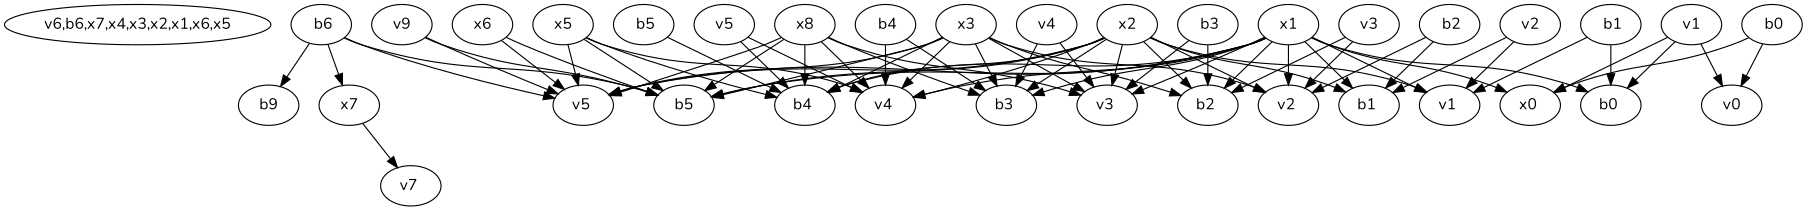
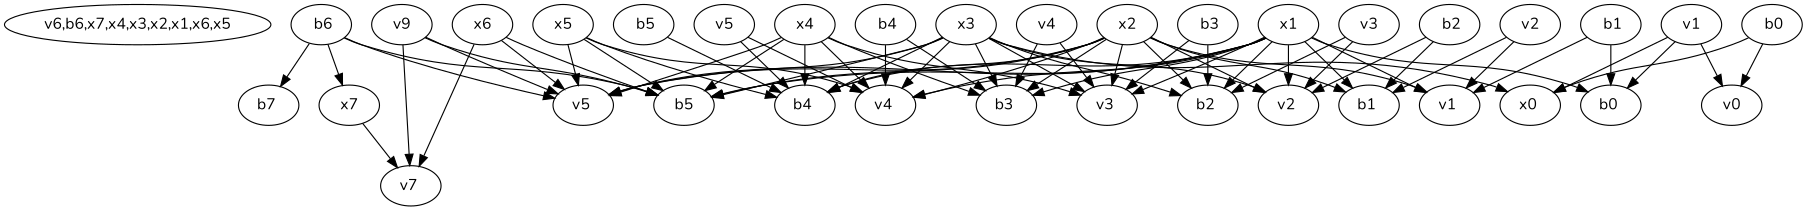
(805, 25) -> (805, 25)
(1451, 73) -> (1345, 63)
none -> (406, 99)
none -> (449, 100)
(269, 105) -> (269, 105)
